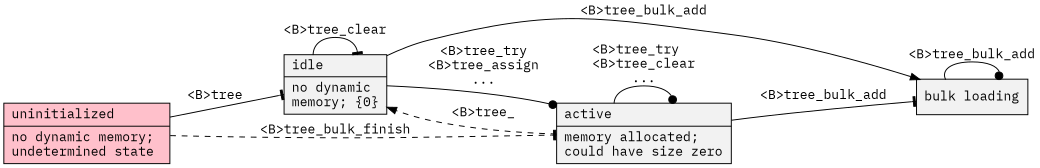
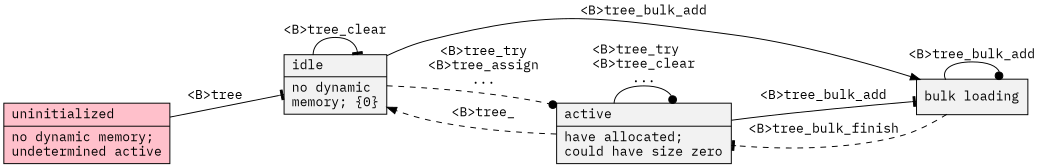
(468, 92) -> (468, 92)
(632, 137) -> (624, 137)
(361, 138) -> (844, 145)
(83, 152) -> (87, 152)
